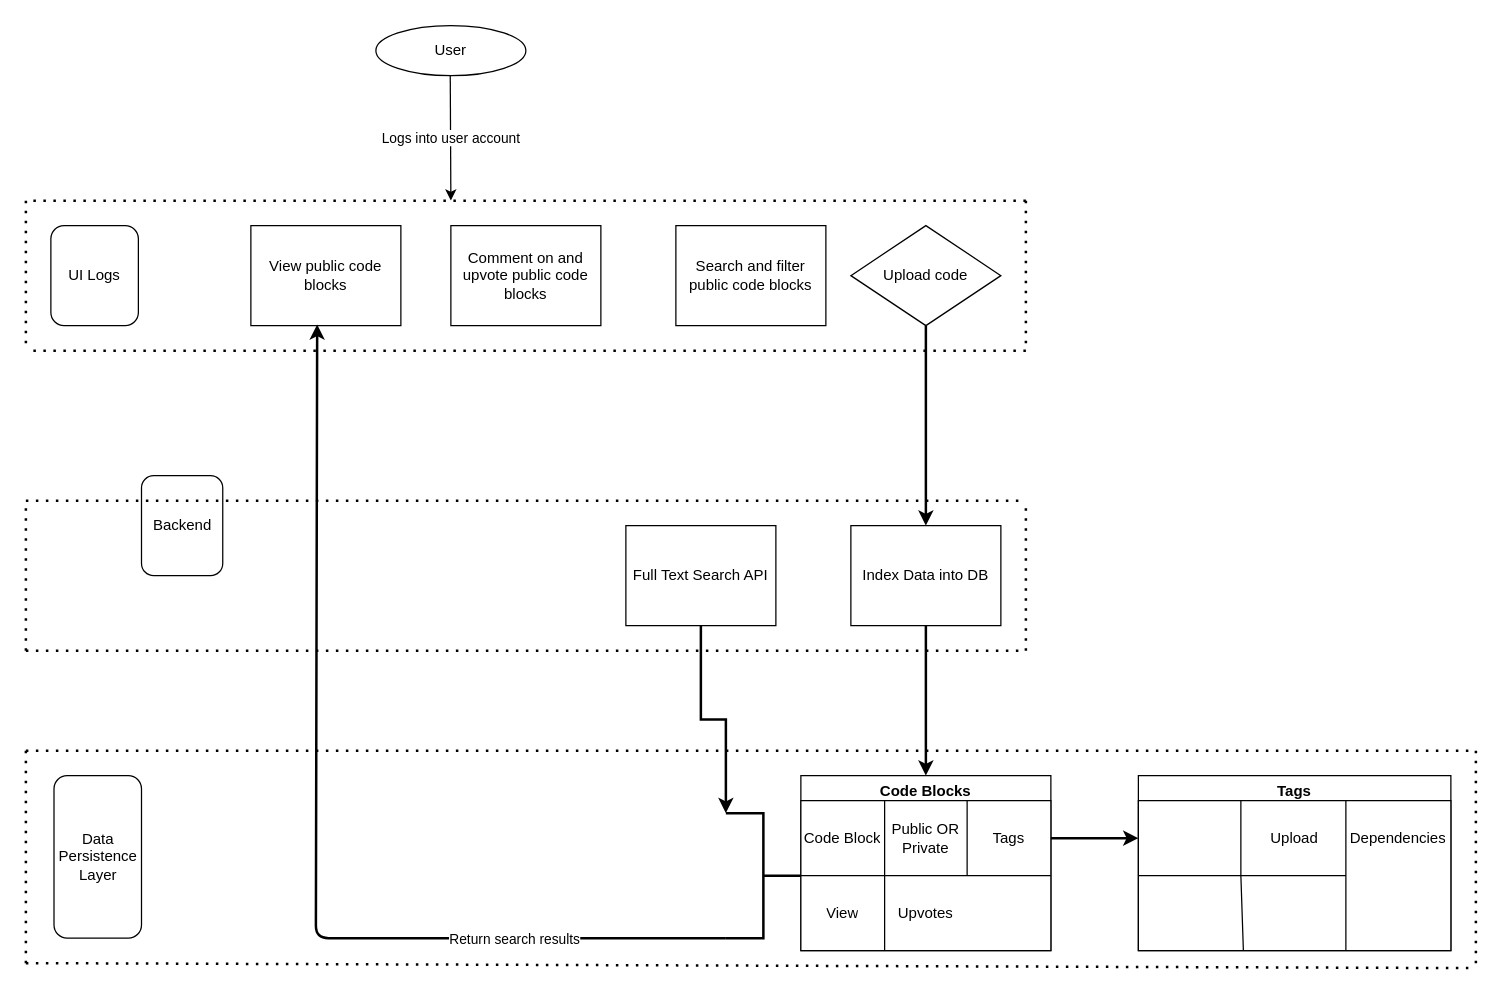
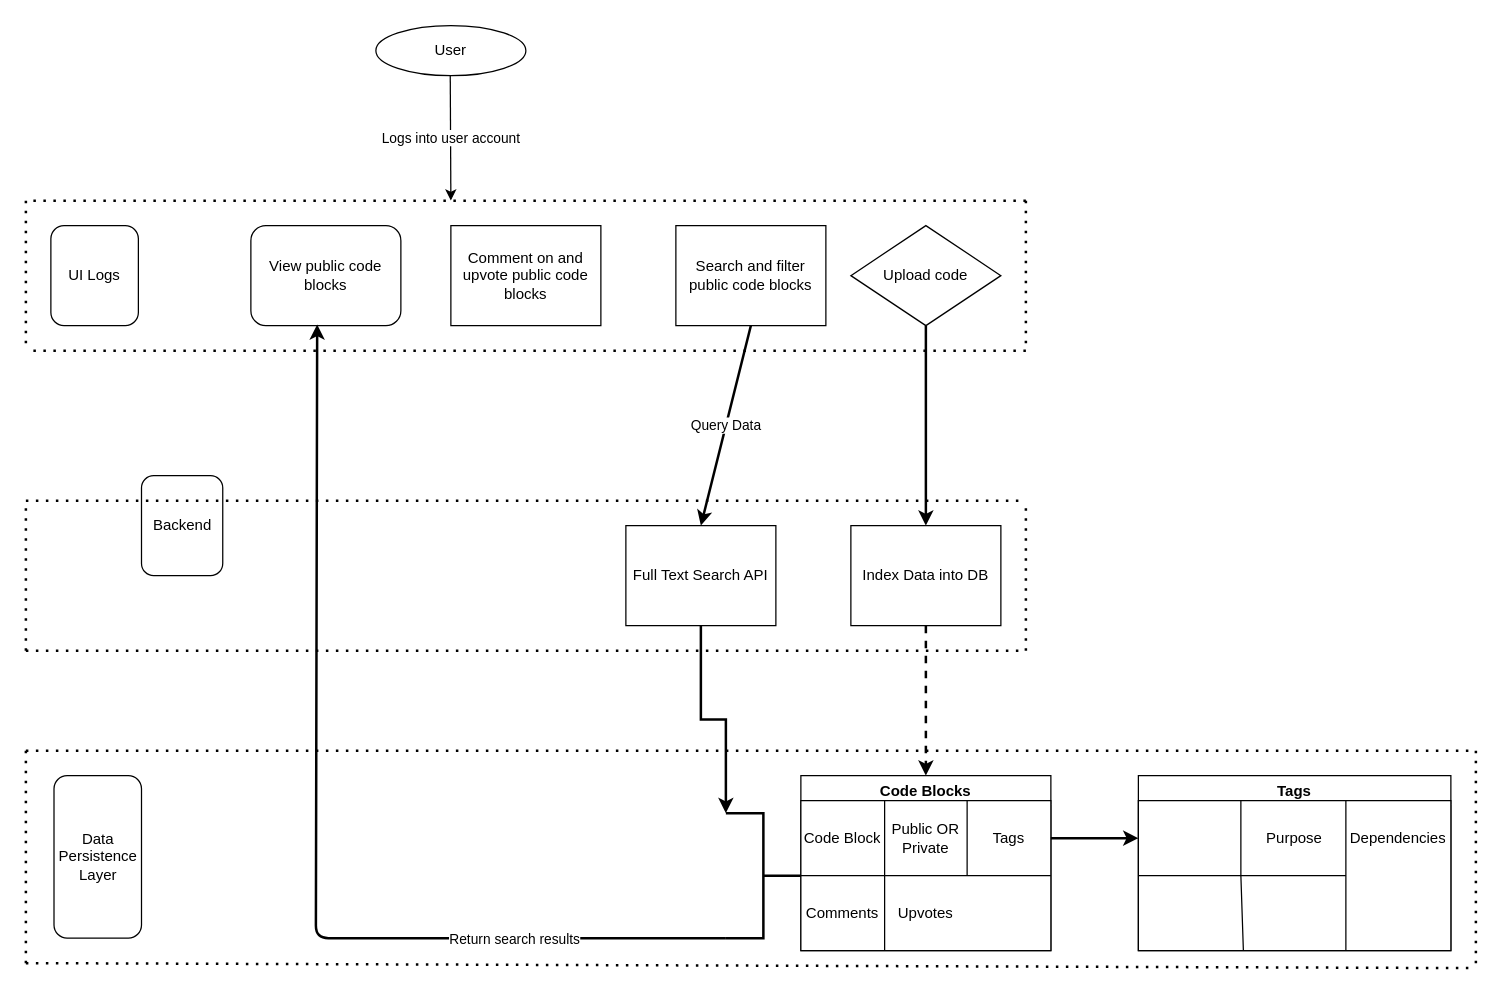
(326, 276) -> (326, 276)
none -> (727, 420)
(926, 696) -> (926, 696)
(1294, 838) -> (1294, 838)
(843, 913) -> (843, 913)
